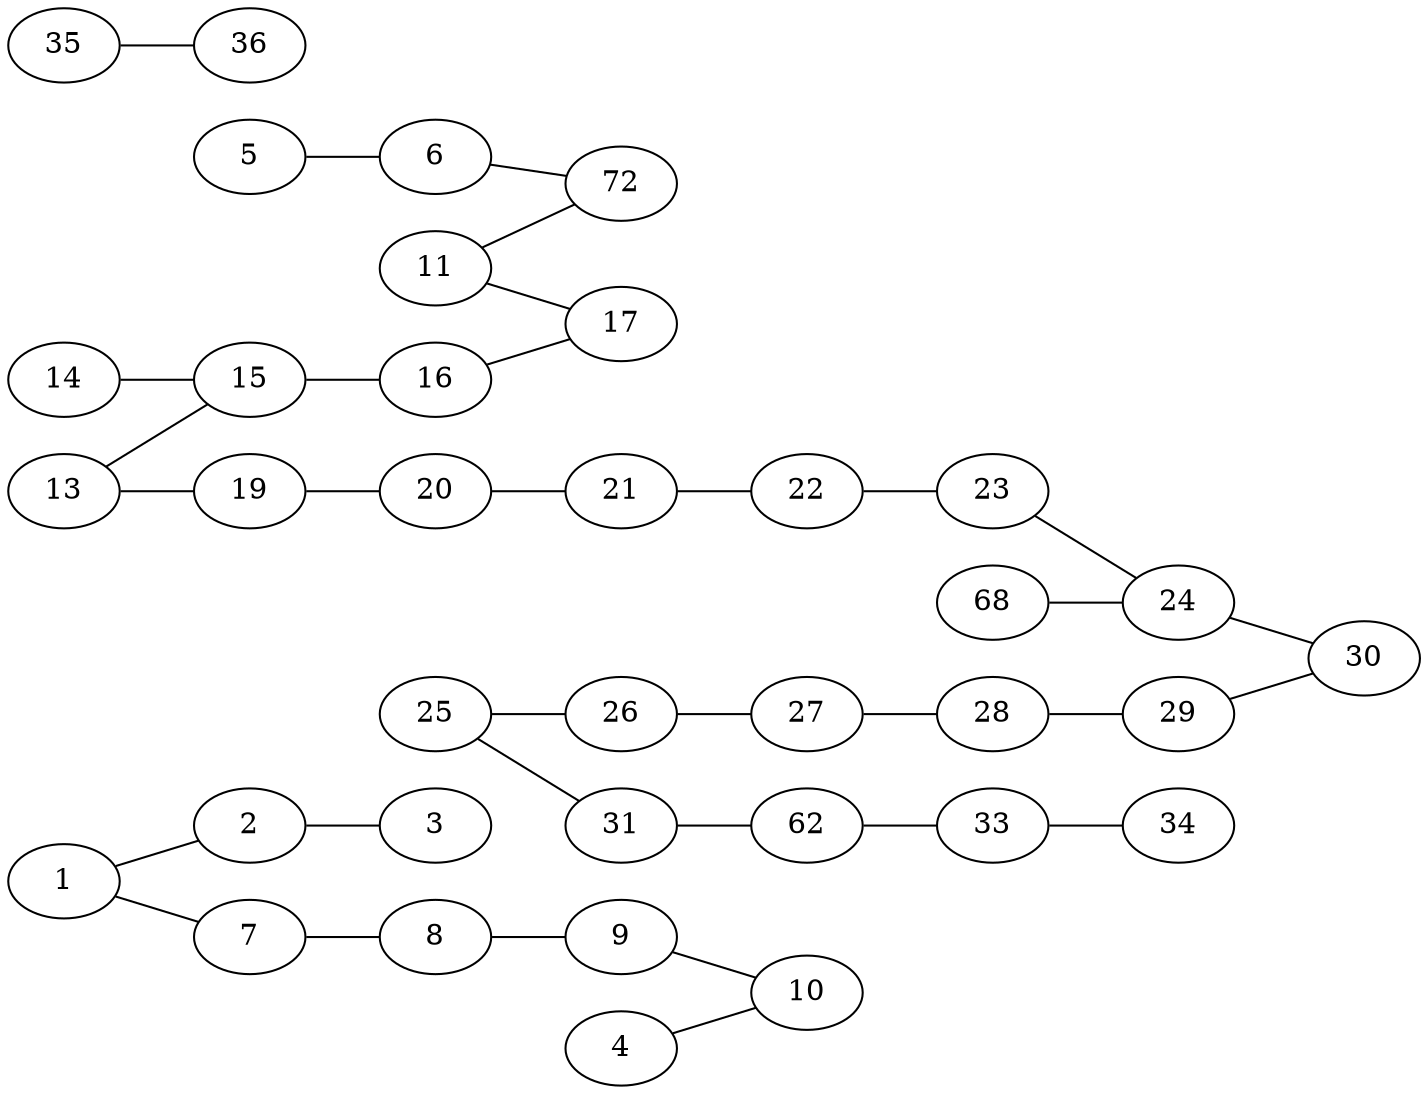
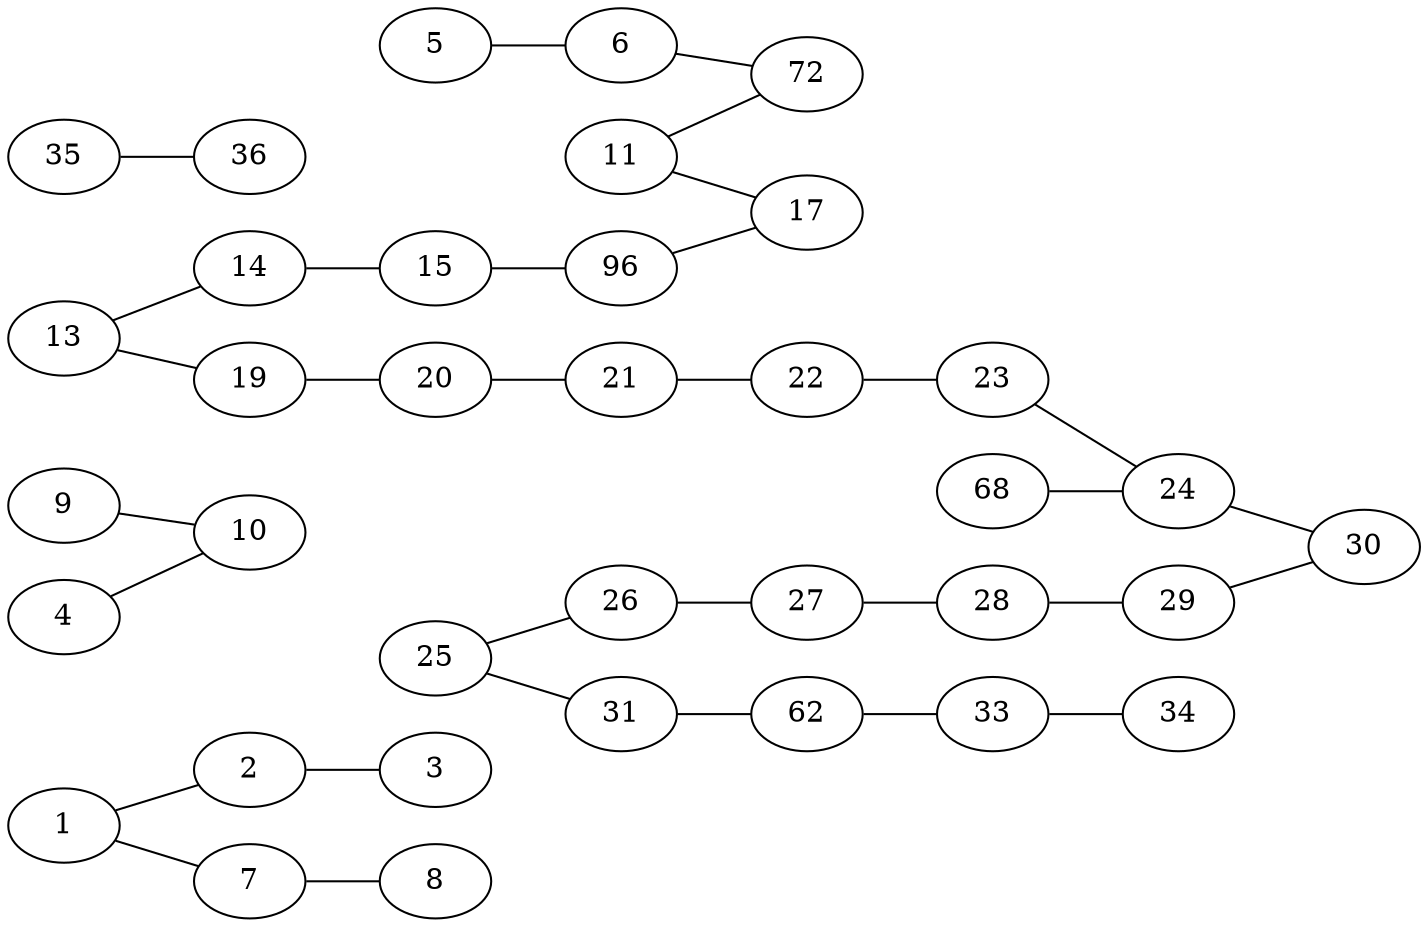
(435, 380) -> (621, 268)
(157, 435) -> (157, 303)
(529, 937) -> none
